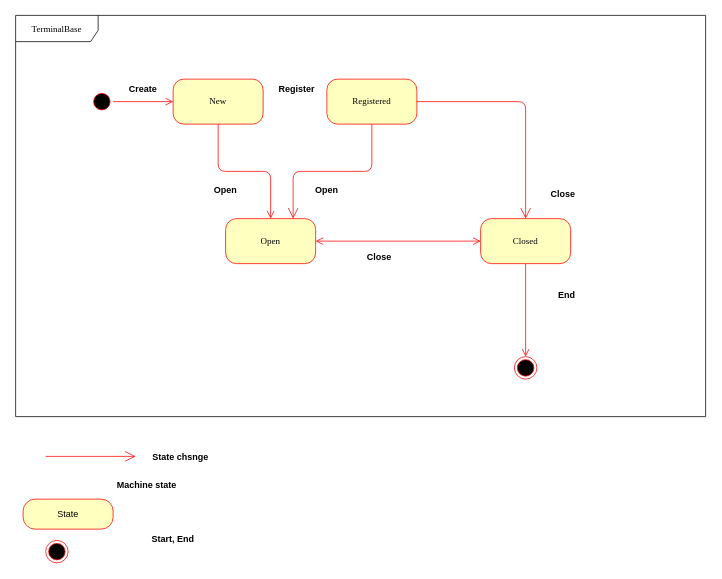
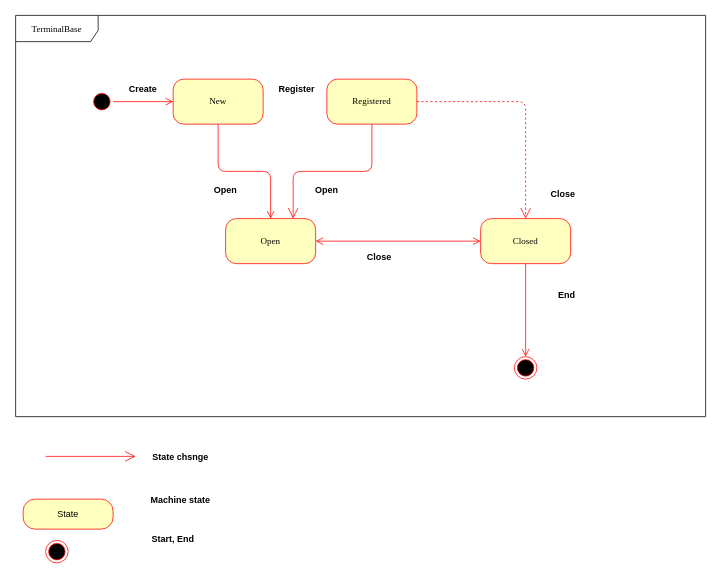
(525, 106) -> (525, 106)
(147, 484) -> (180, 499)
